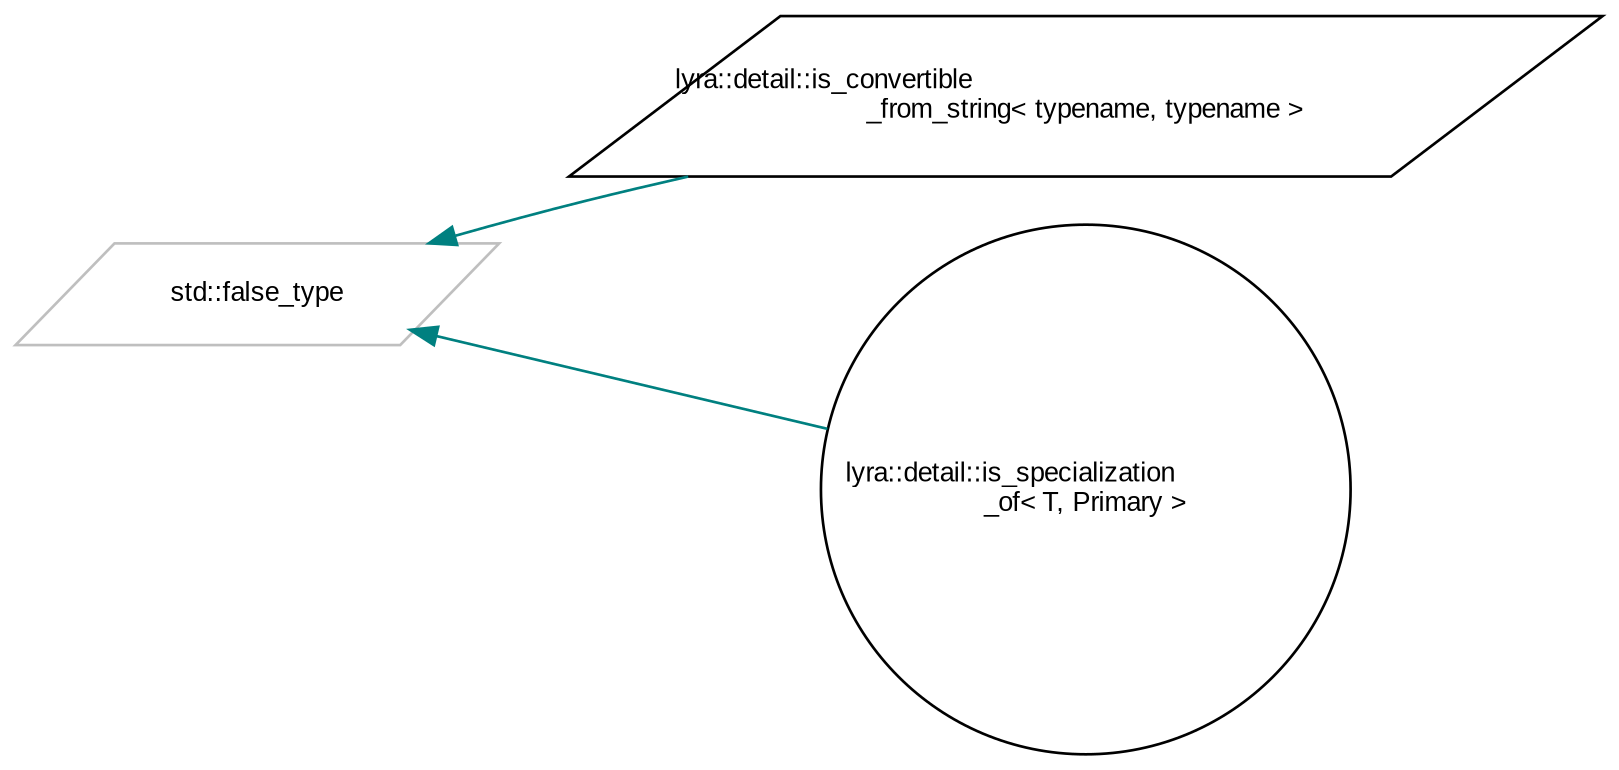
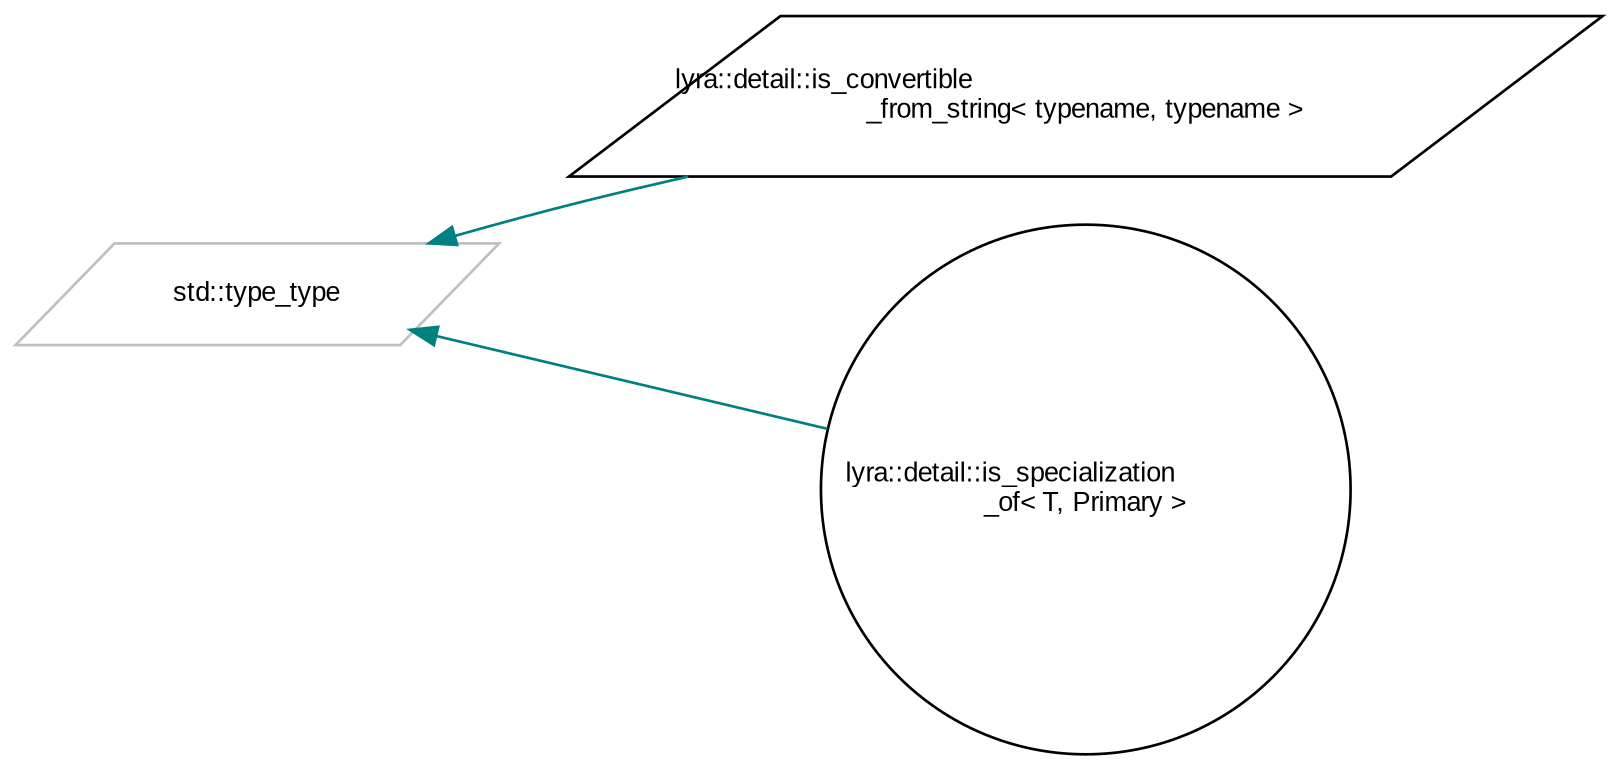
(257, 294) -> (257, 294)
